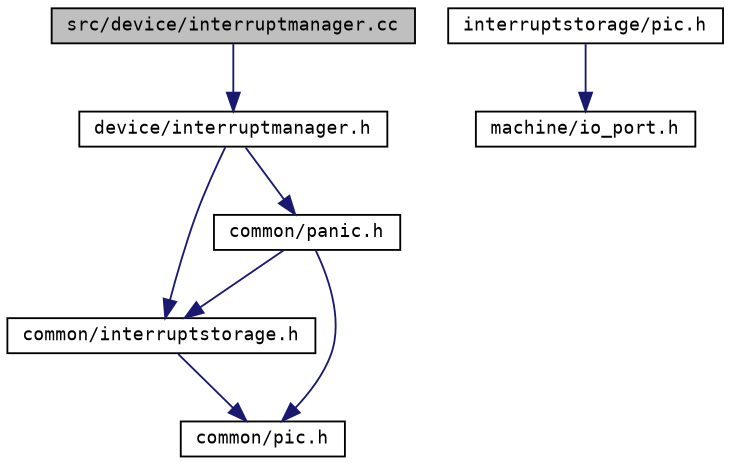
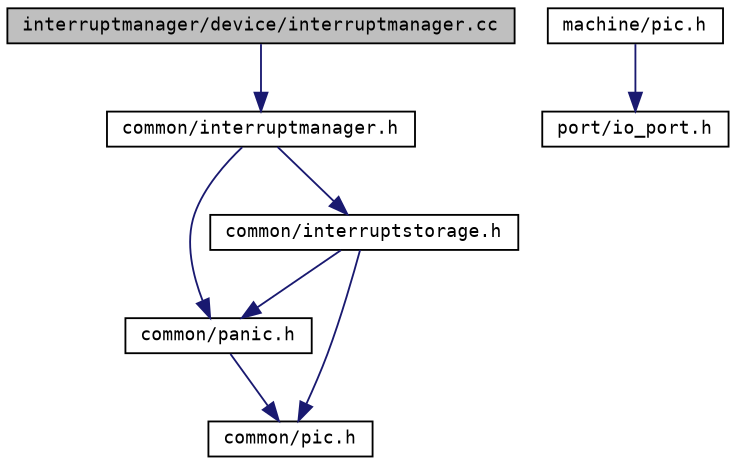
(233, 26) -> (261, 26)
(586, 26) -> (635, 26)
(233, 129) -> (261, 129)
(586, 129) -> (635, 129)
(242, 279) -> (299, 279)
